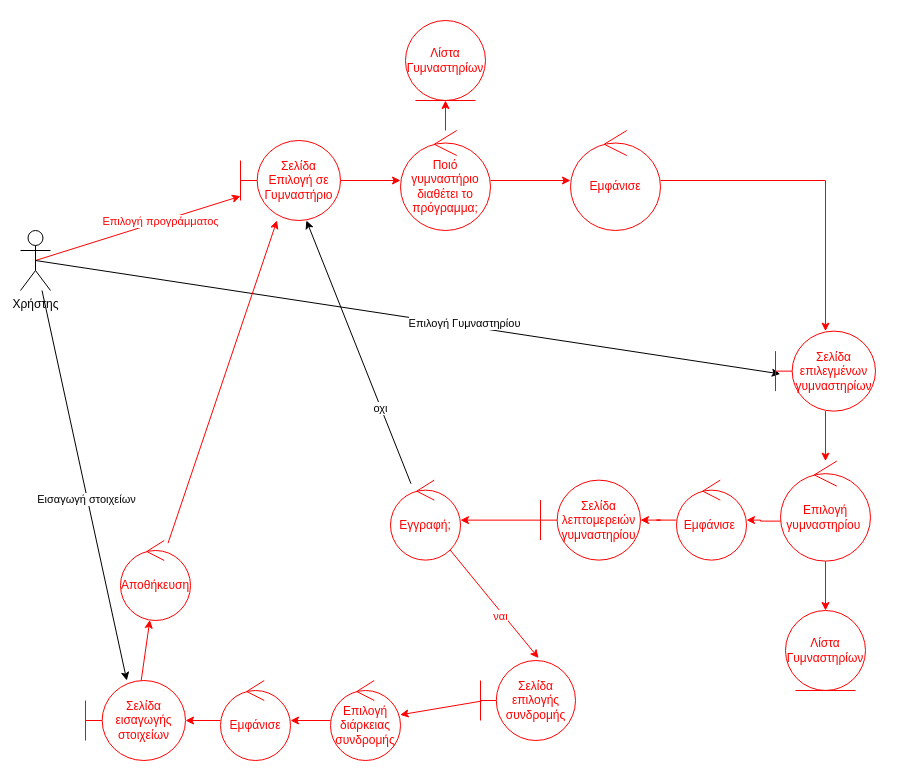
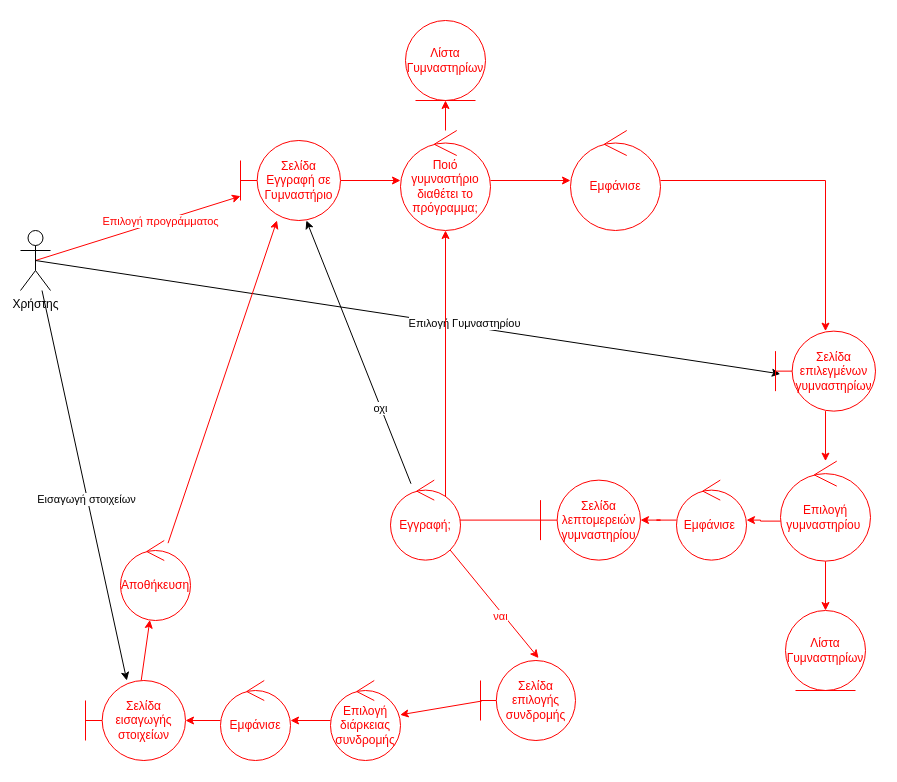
(299, 181) -> (299, 181)
(469, 520) -> (446, 367)
